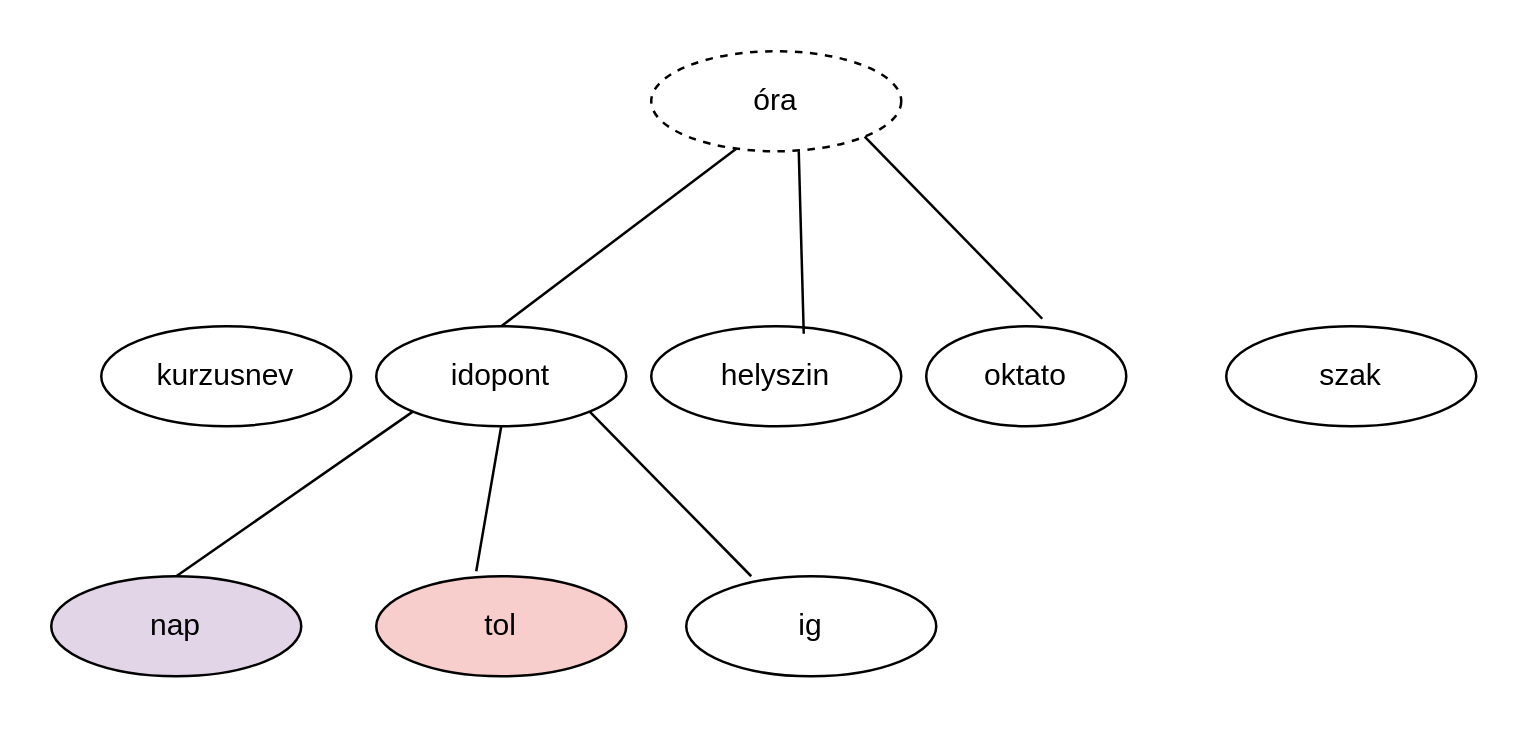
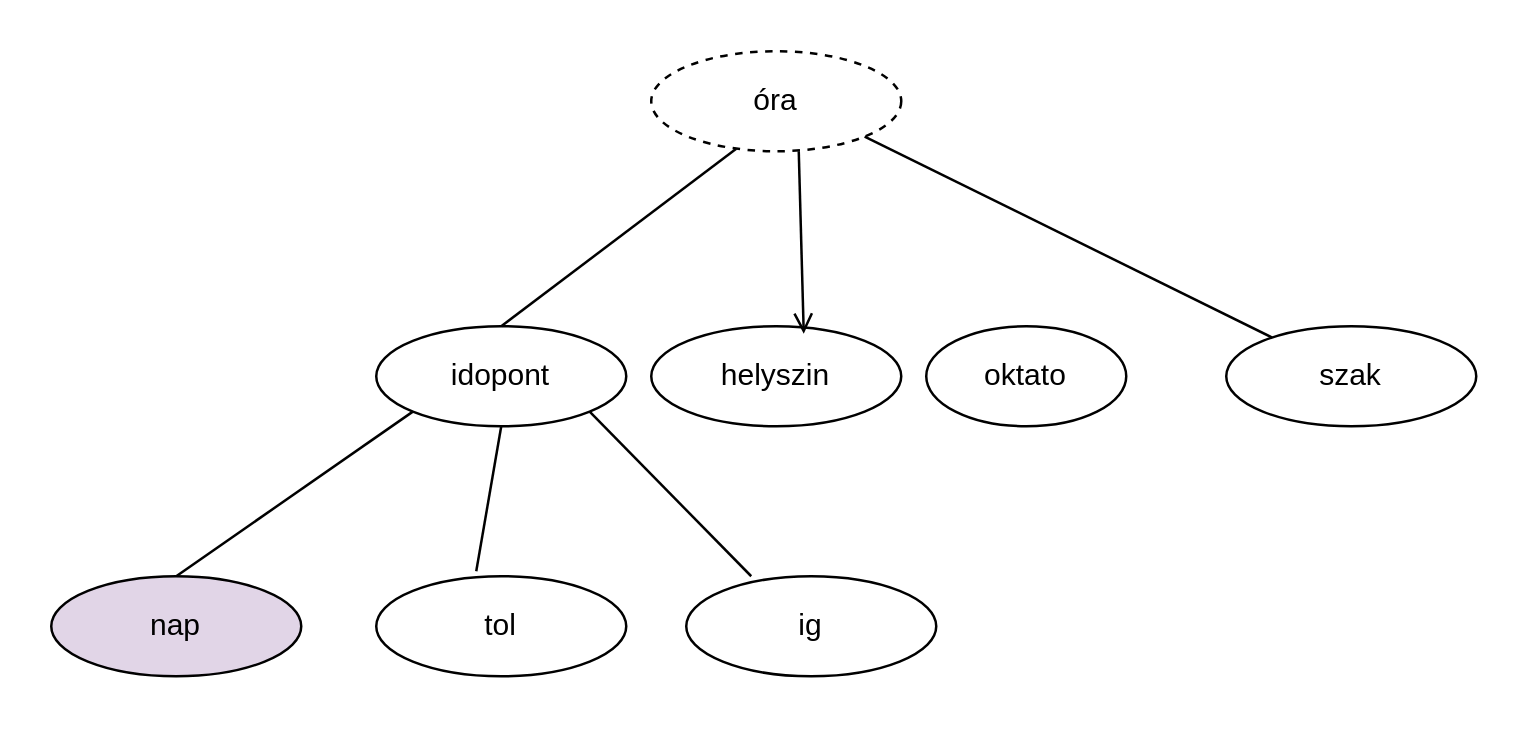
(953, 228) -> (1068, 237)
(804, 328) -> (804, 325)
(226, 376) -> none
(501, 626) -> (501, 626)
